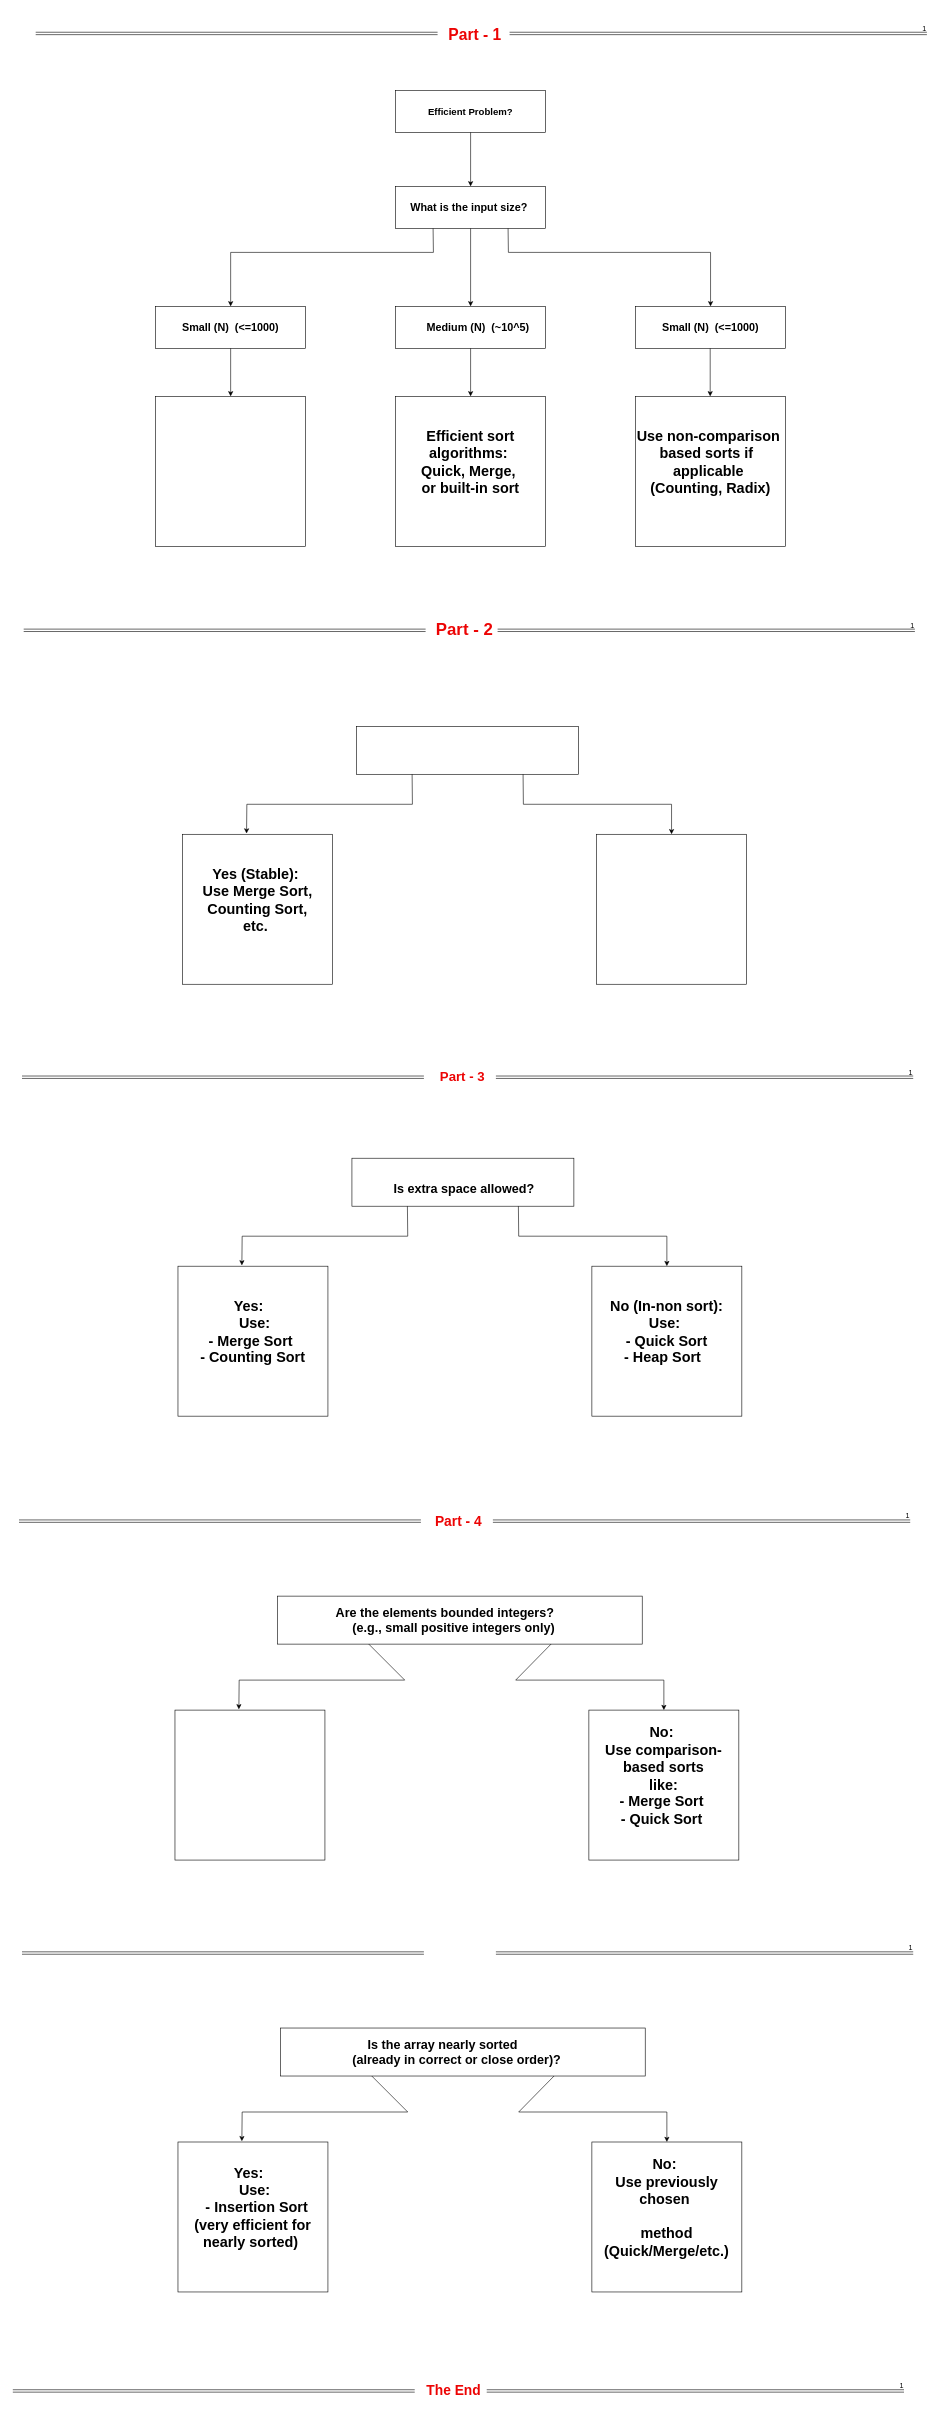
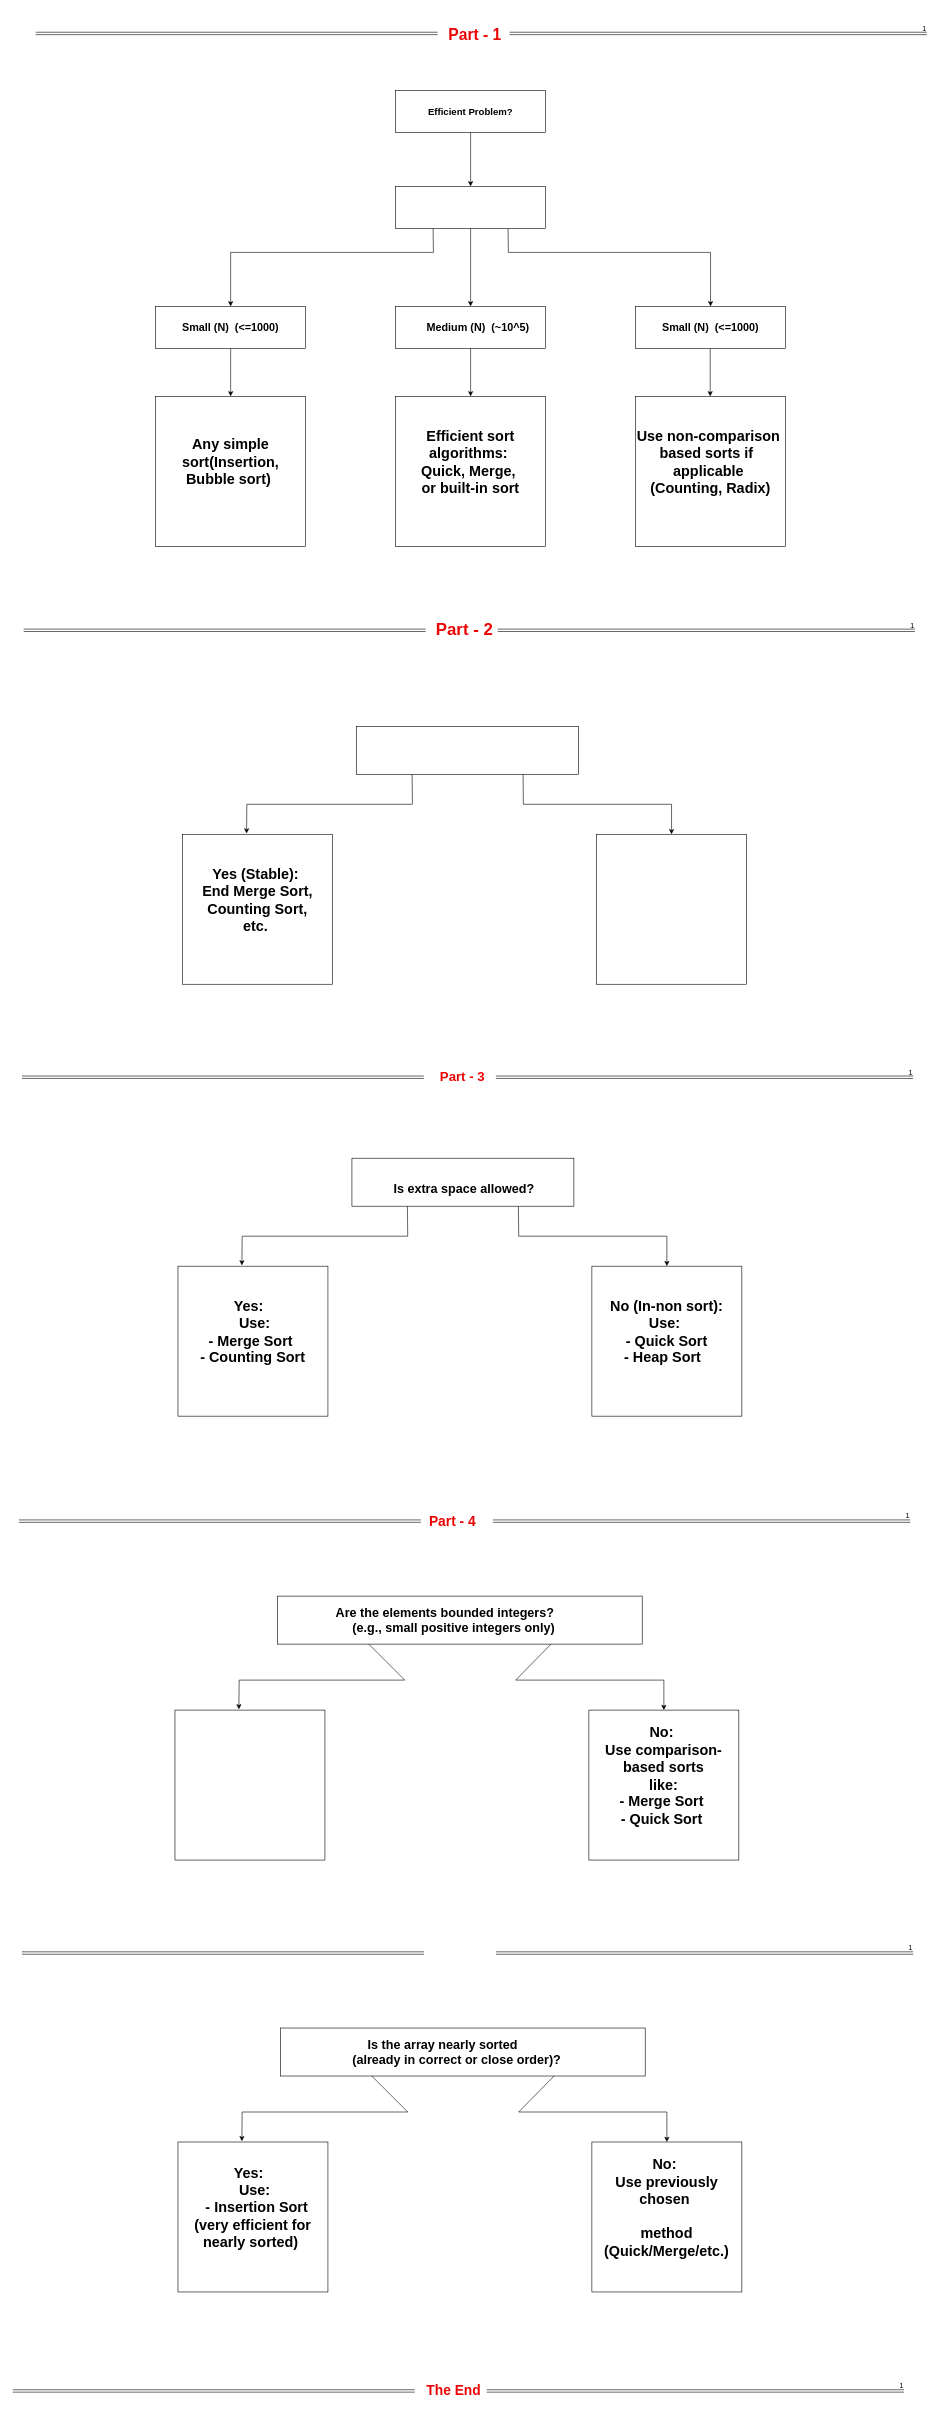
(471, 207) -> none
none -> (231, 462)
(258, 900) -> (258, 900)
(459, 1521) -> (453, 1521)
